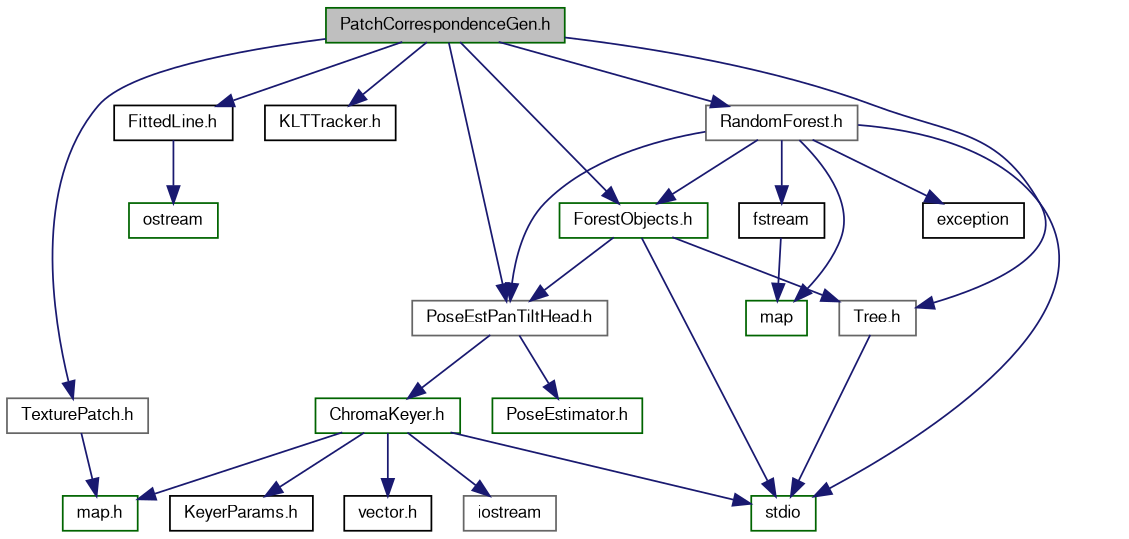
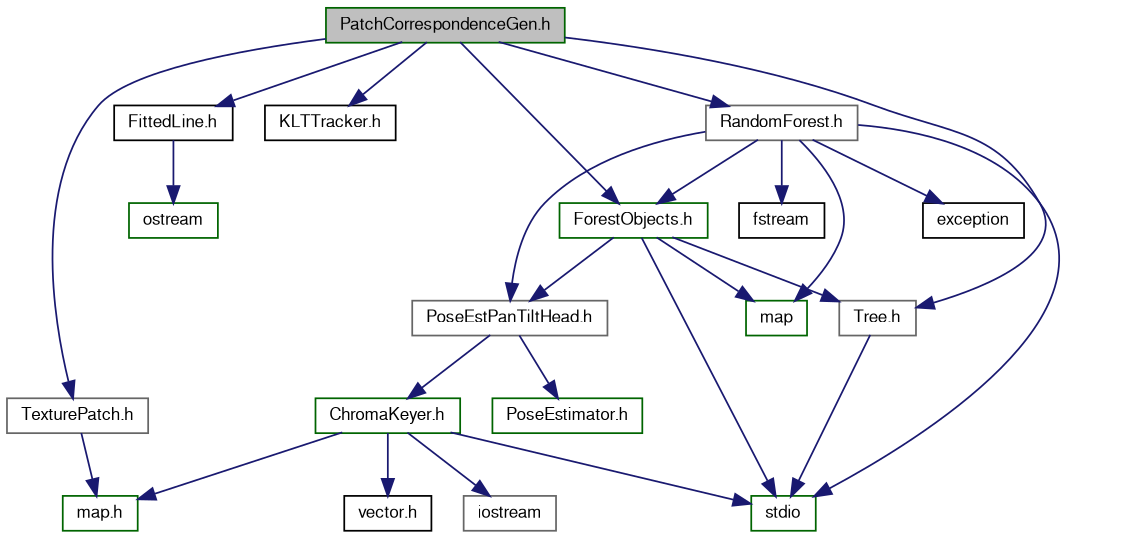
(476, 163) -> none
(780, 261) -> (698, 264)
(241, 513) -> none
